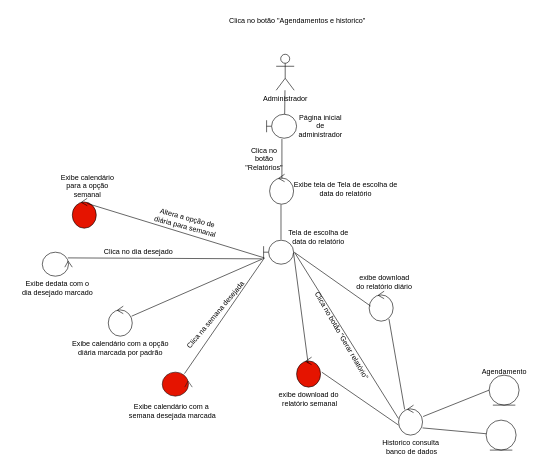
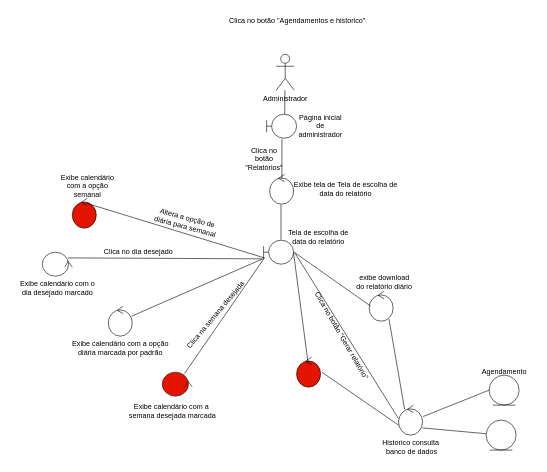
(88, 186) -> (88, 186)
(58, 288) -> (58, 288)
(309, 399) -> none
